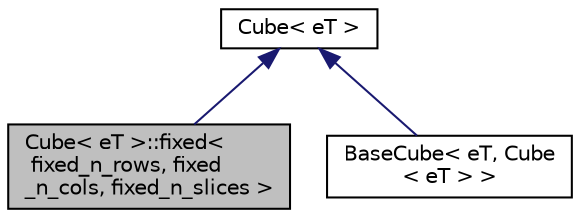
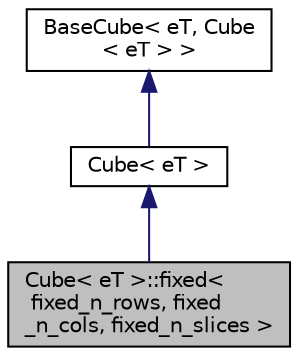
(376, 99) -> (149, 119)
